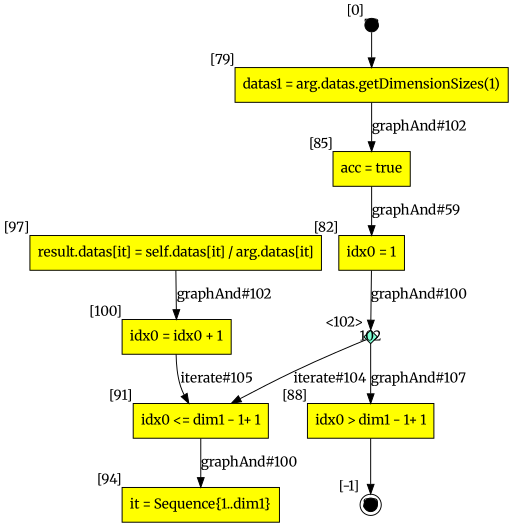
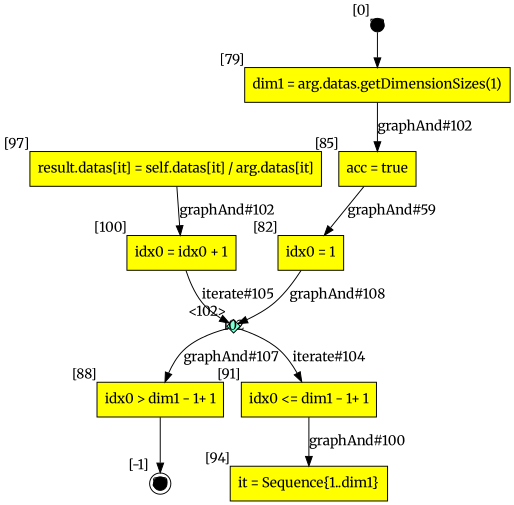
(372, 85) -> (377, 85)
(419, 295) -> (338, 295)
(178, 375) -> (199, 298)
